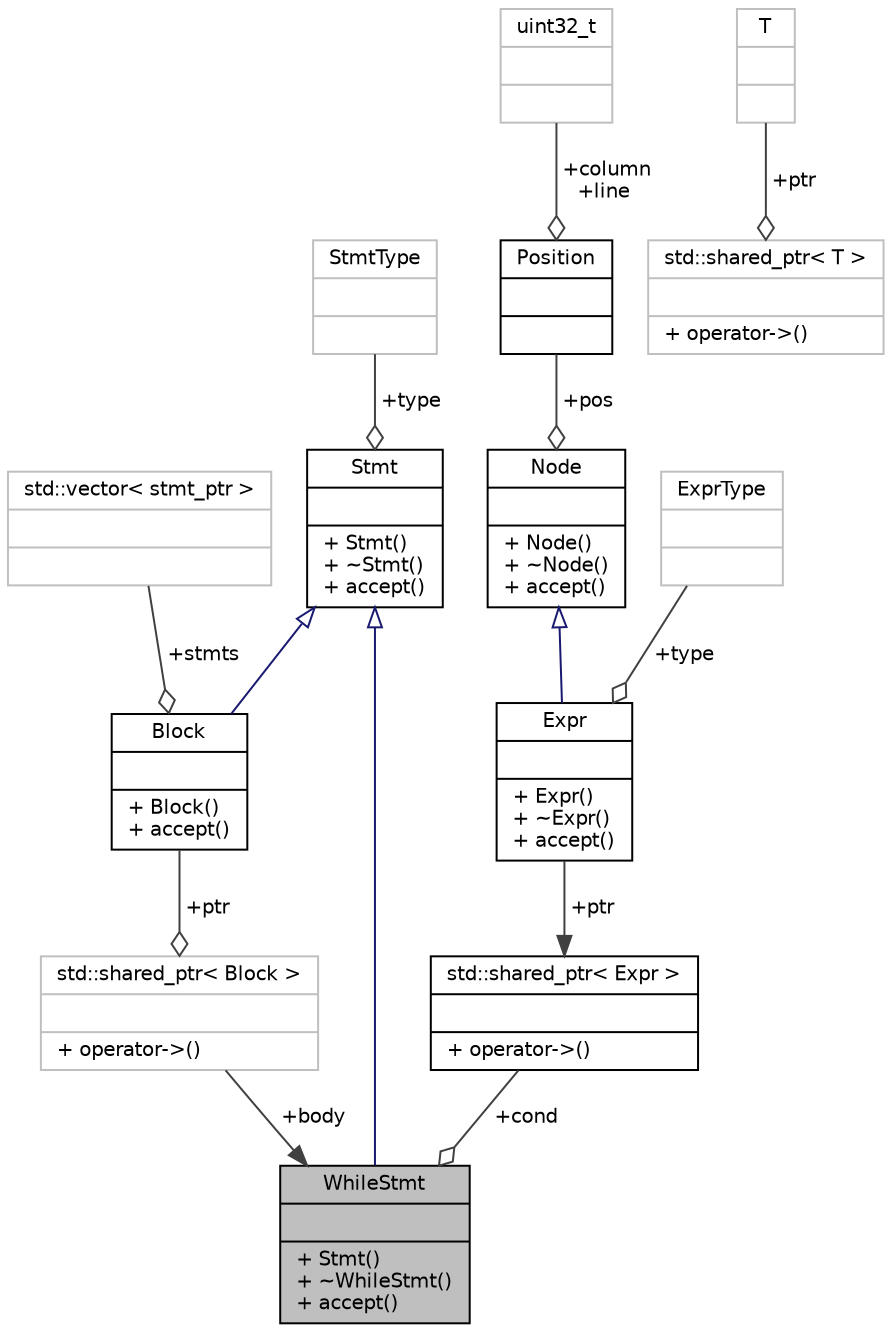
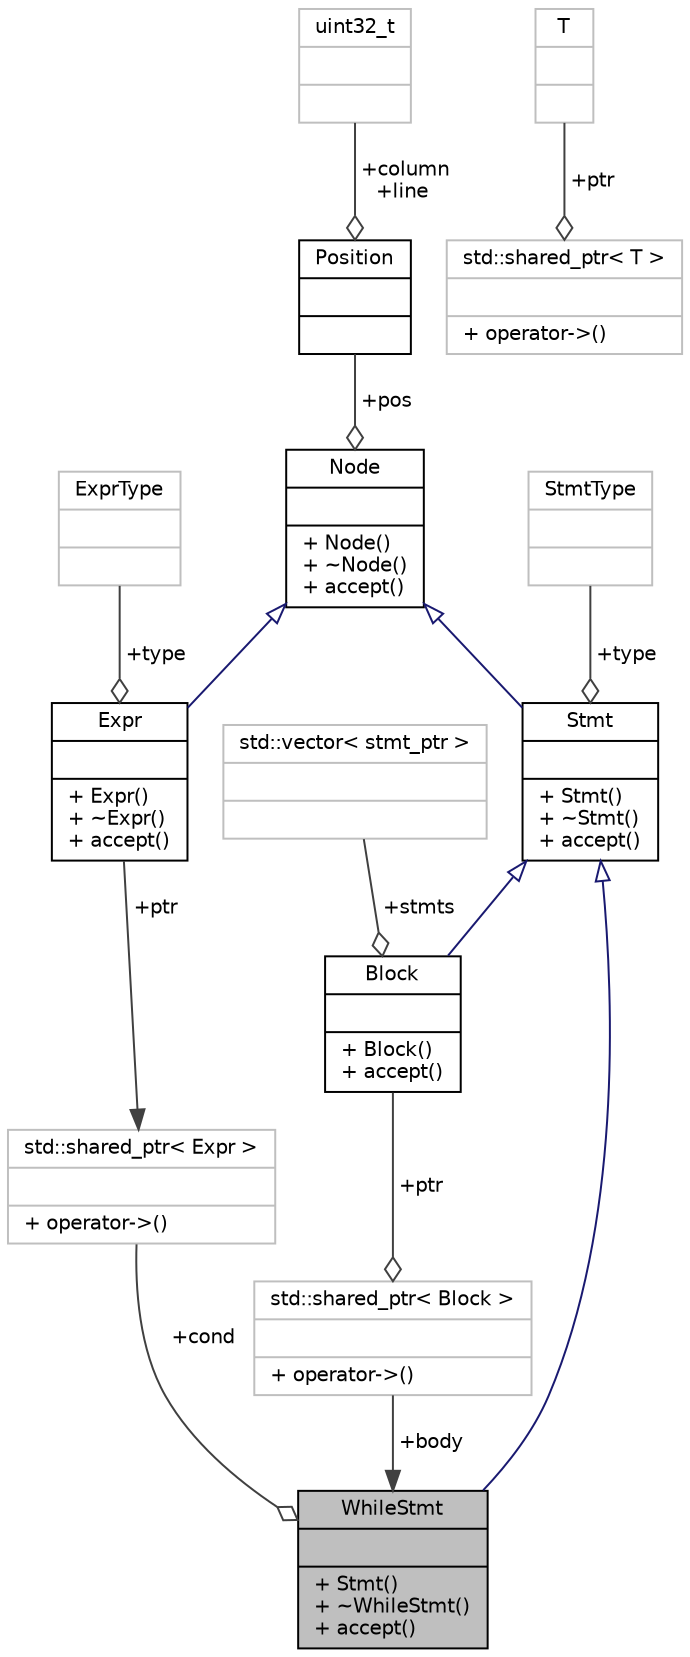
none -> (480, 663)
(564, 1013) -> (142, 1187)
